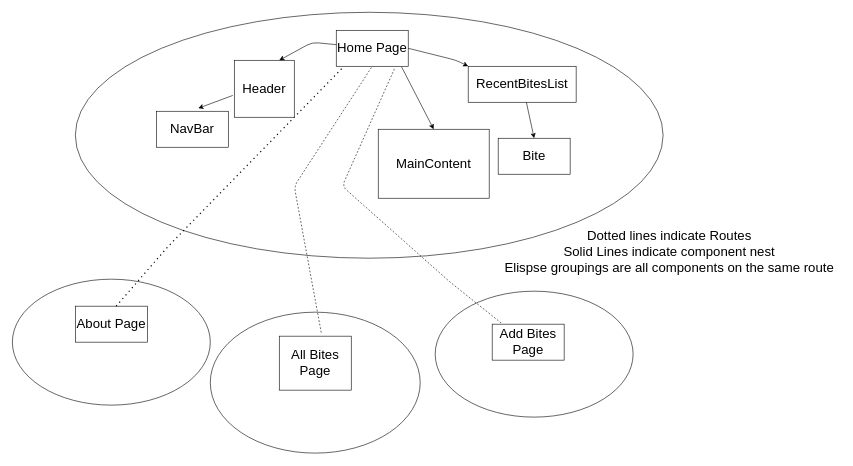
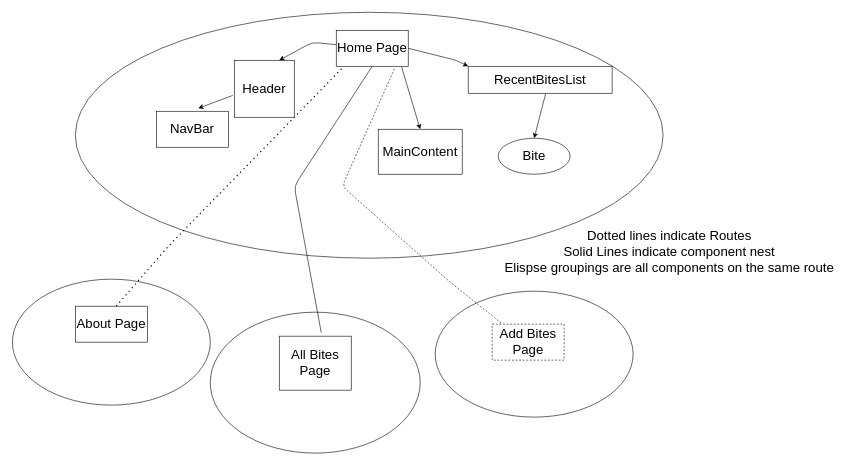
(522, 84) -> (540, 80)
(534, 156) -> (534, 156)
(434, 164) -> (420, 152)
(295, 189) -> (295, 189)
(528, 342) -> (528, 342)
